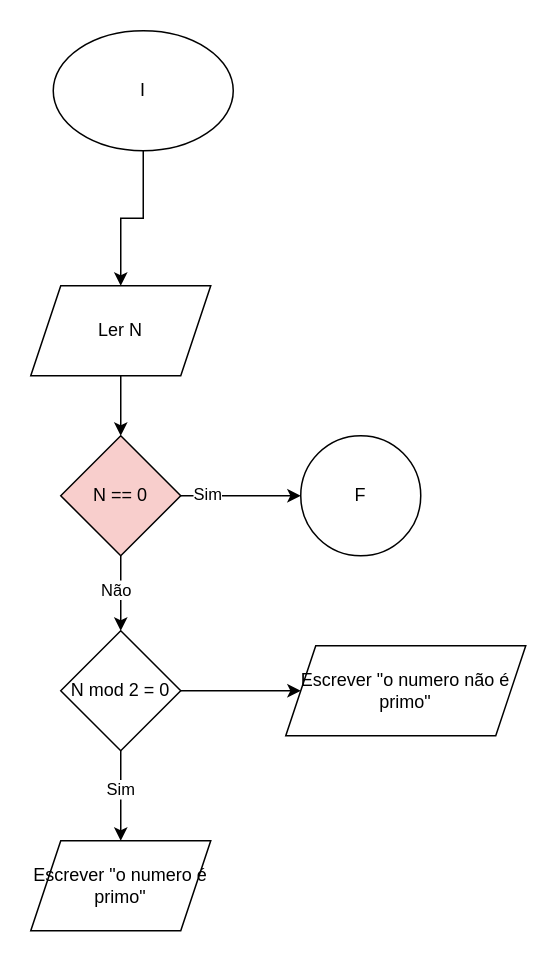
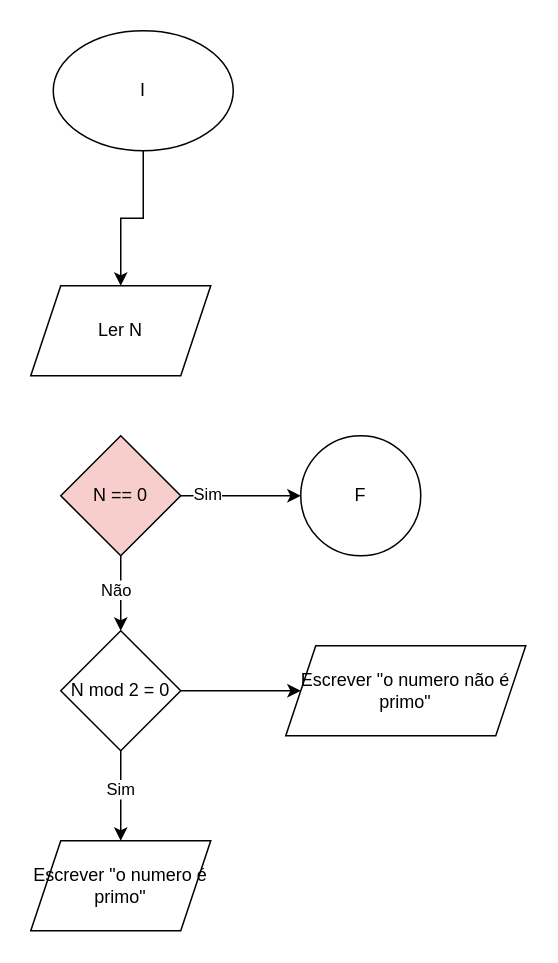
(121, 401) -> none
